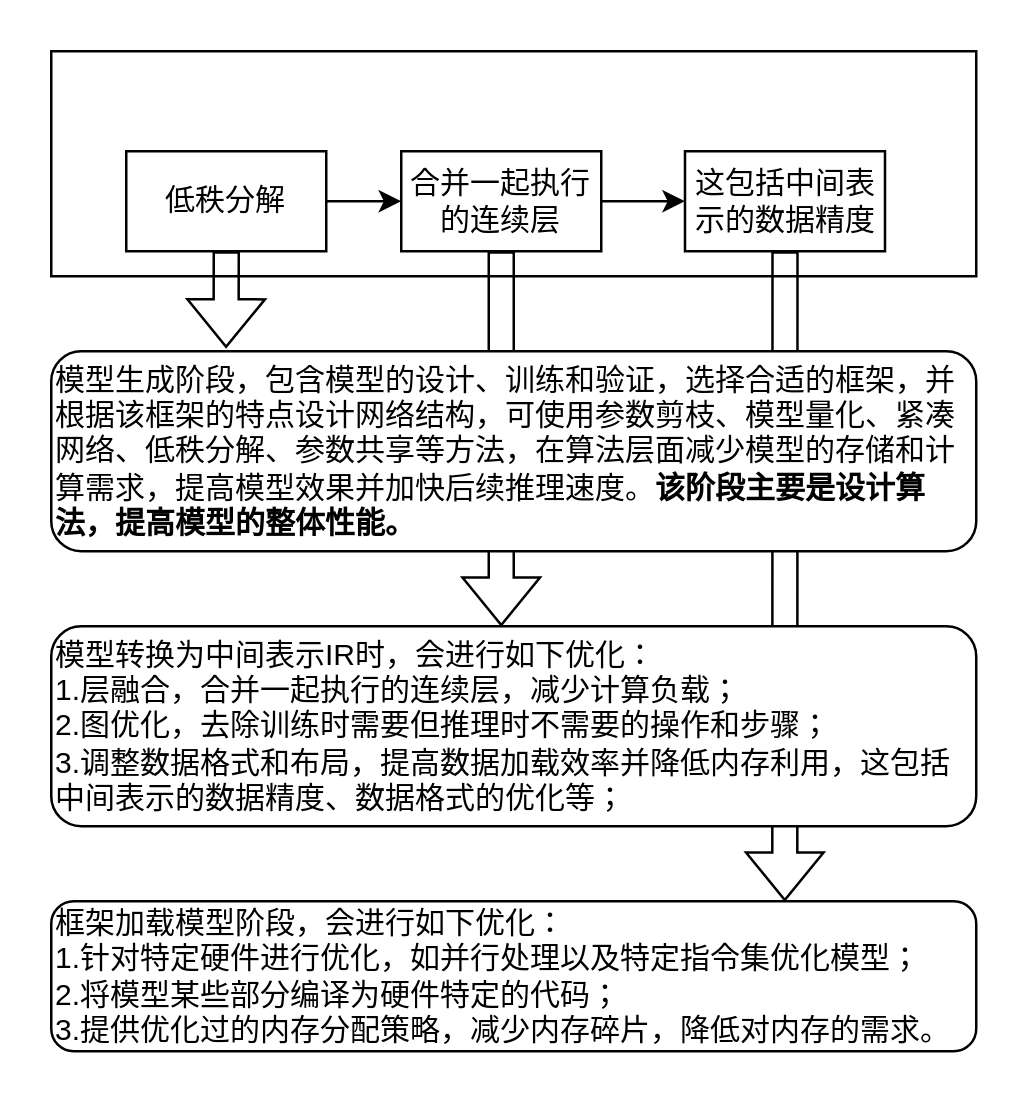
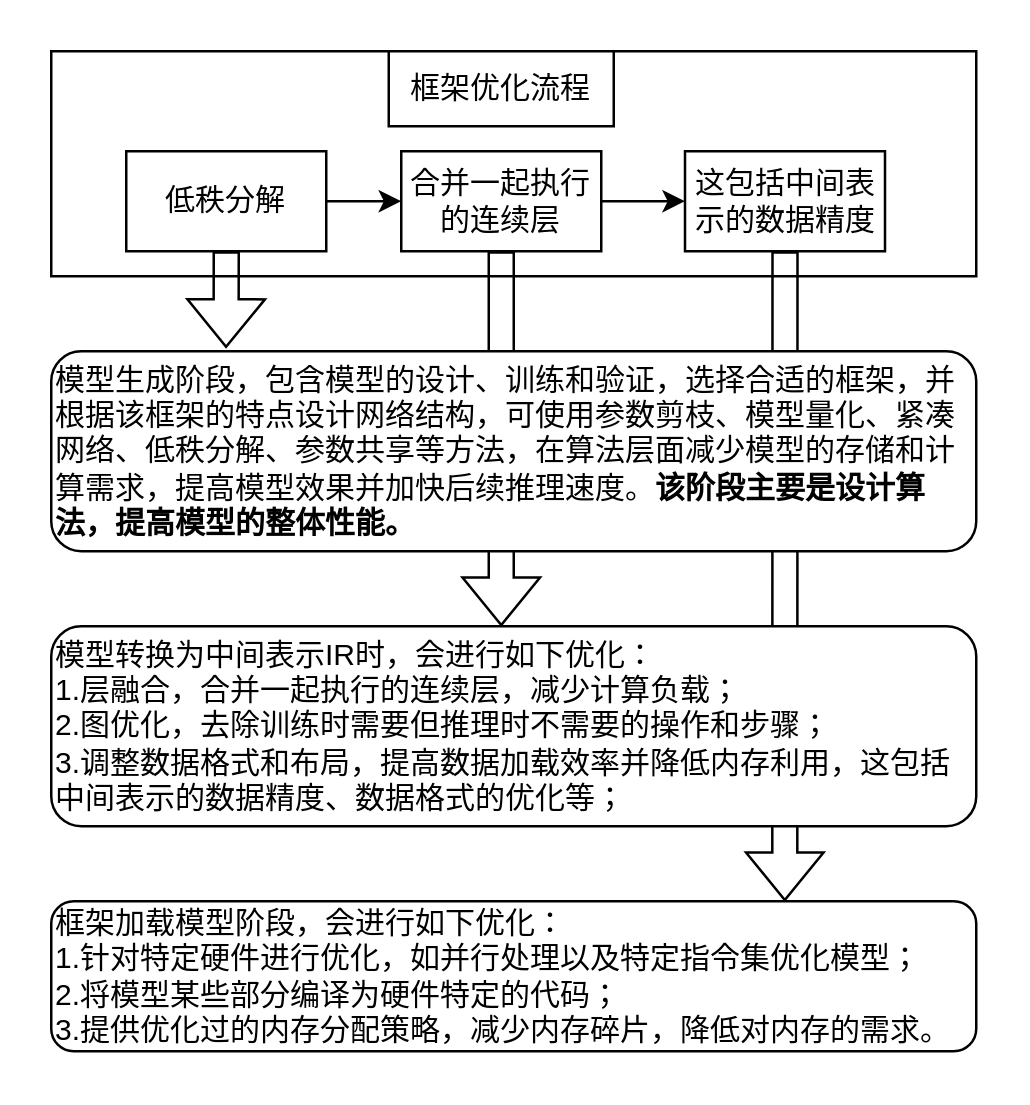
none -> (501, 89)
